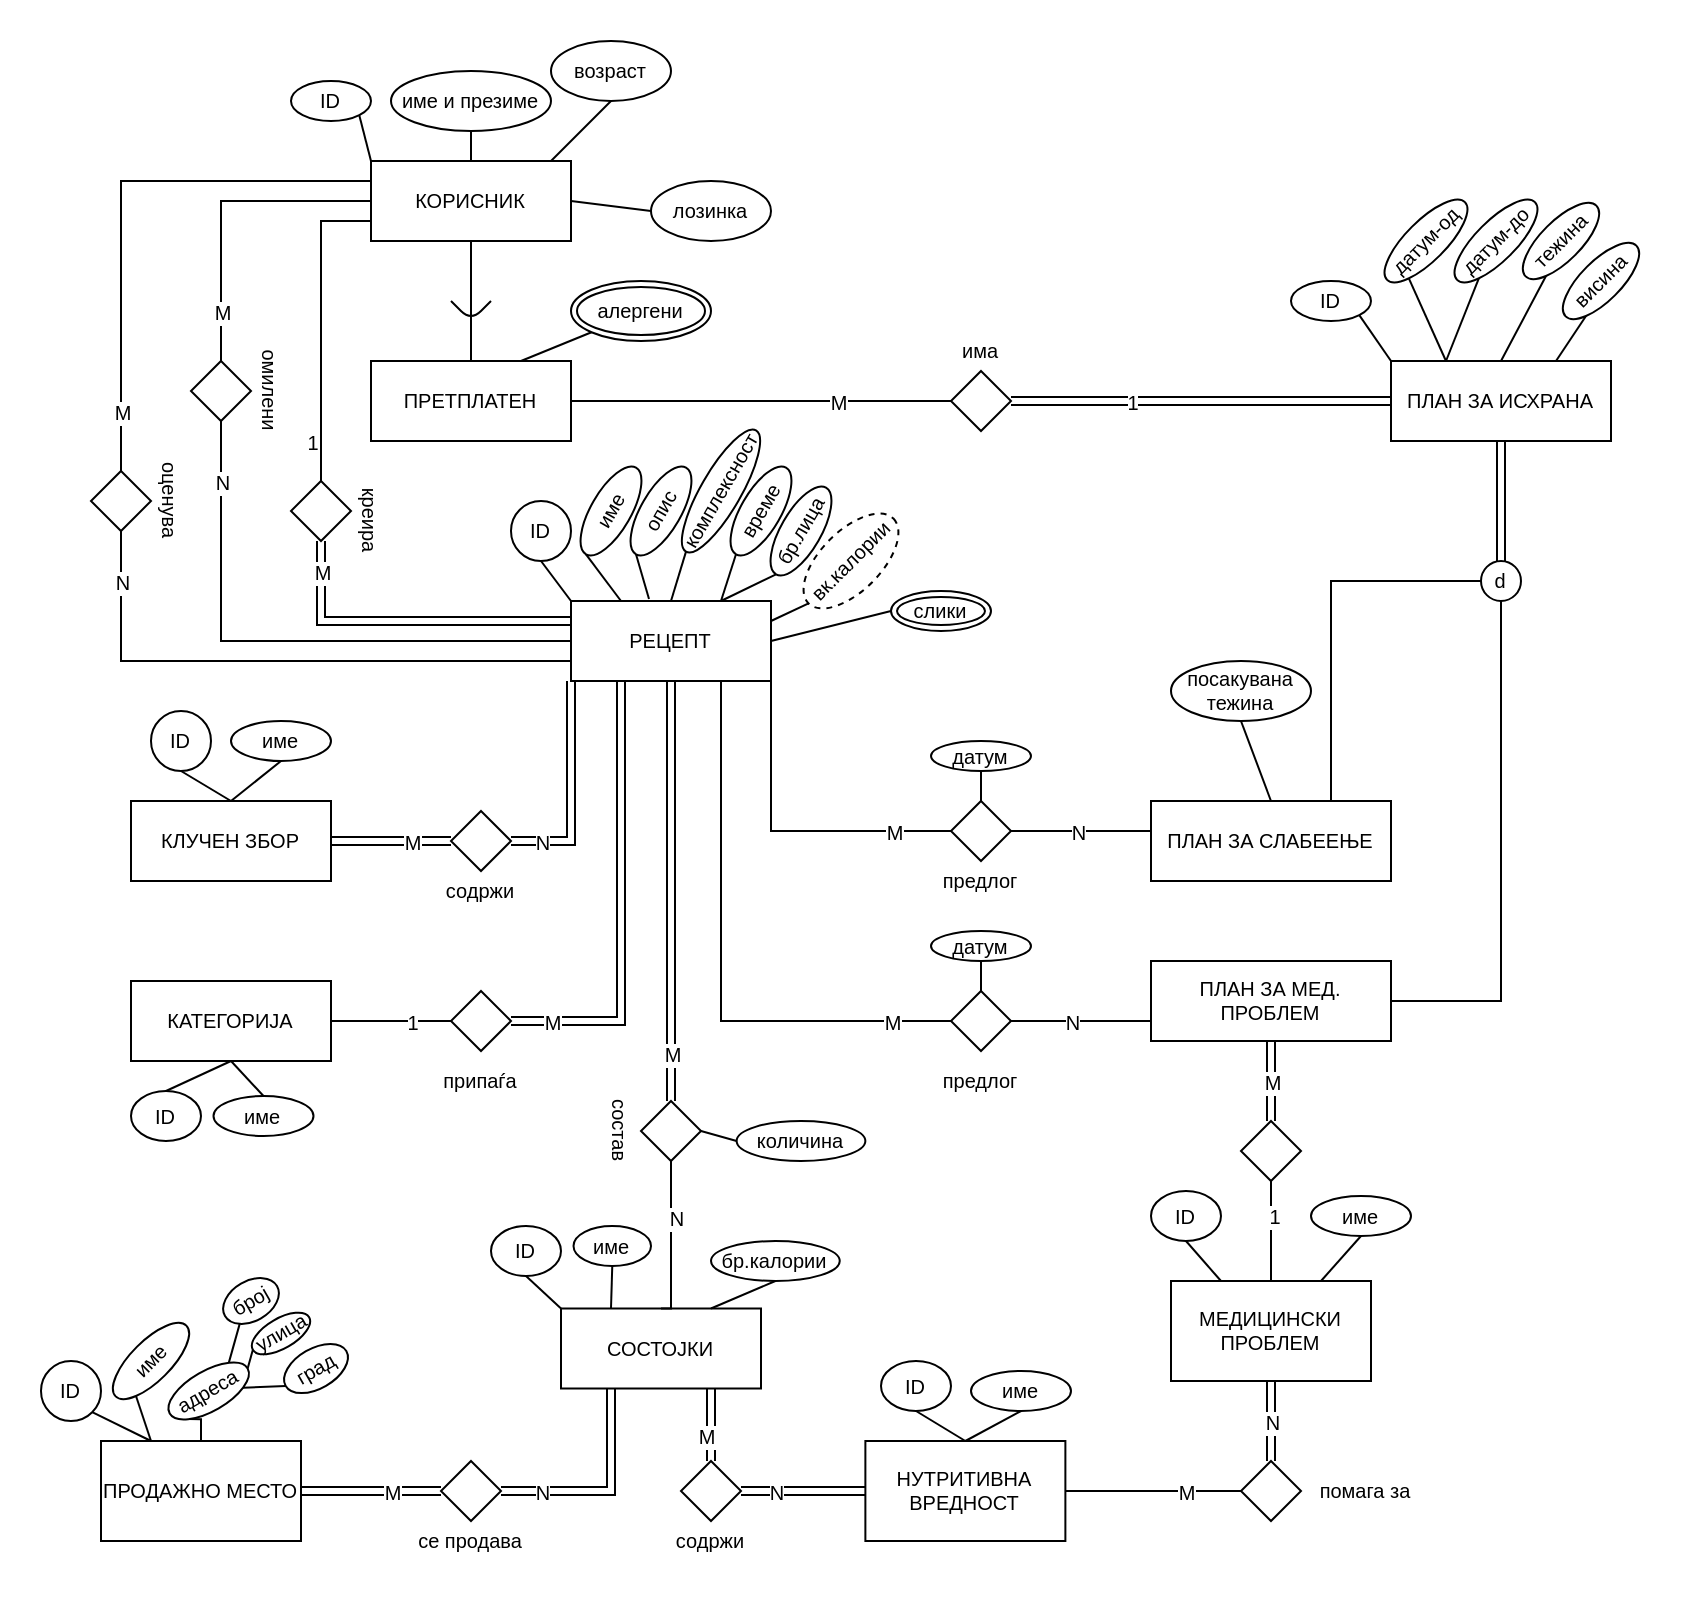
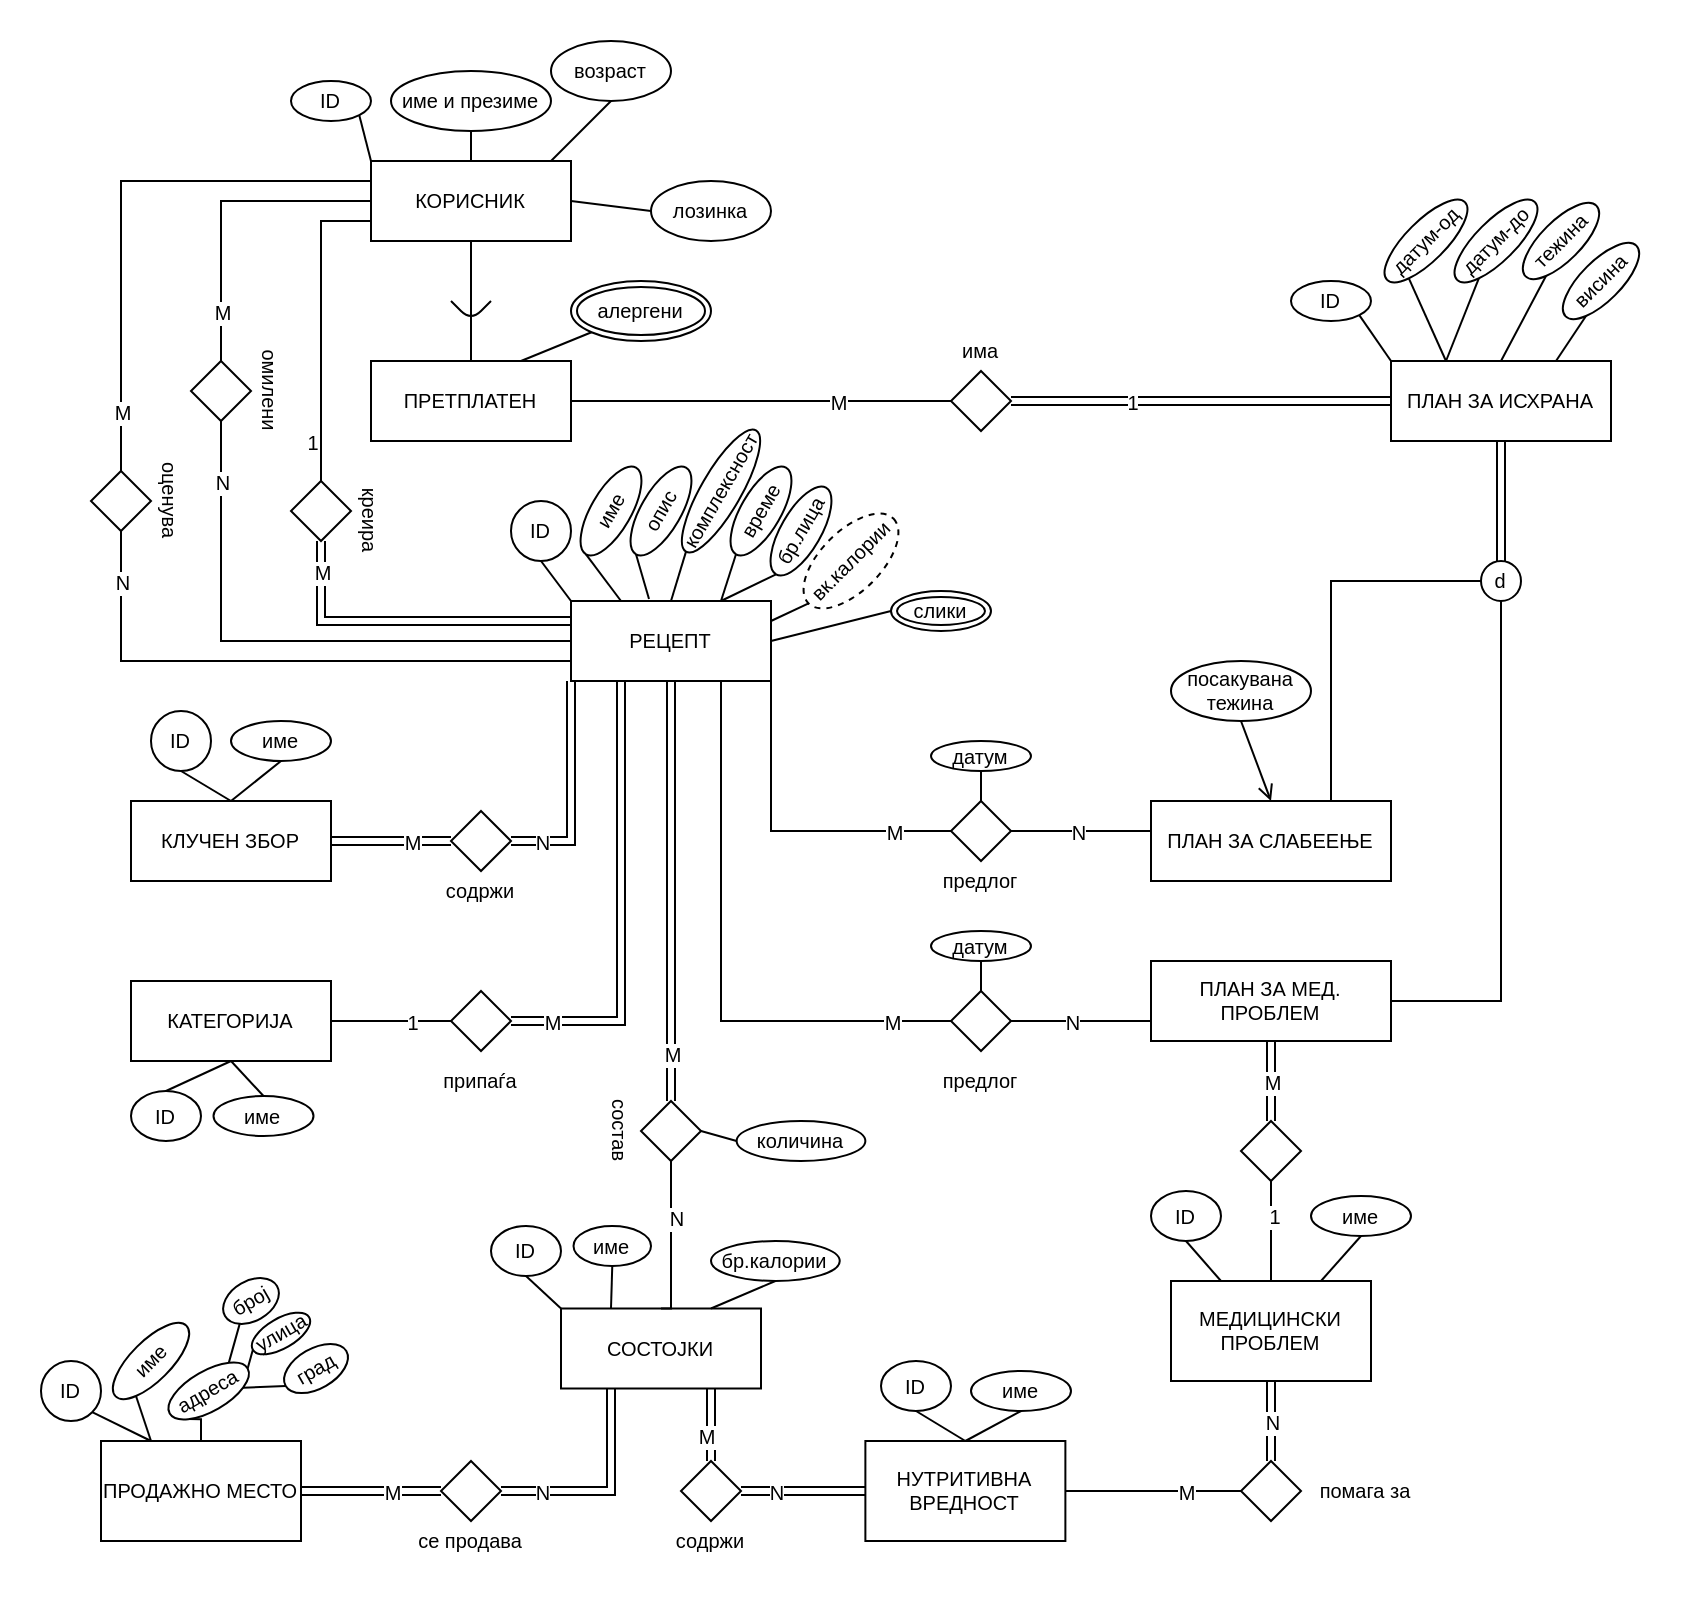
(1269, 794) -> (1268, 794)
